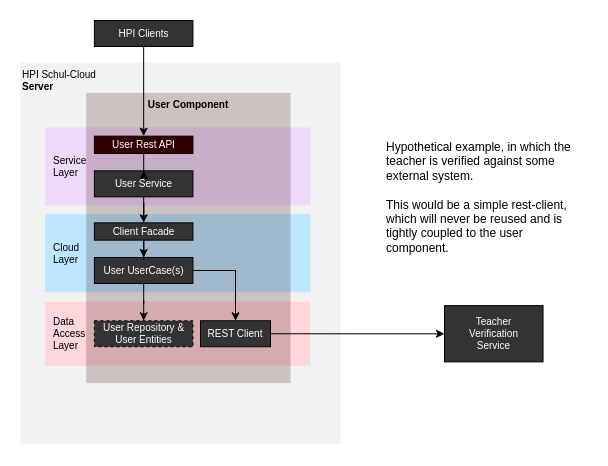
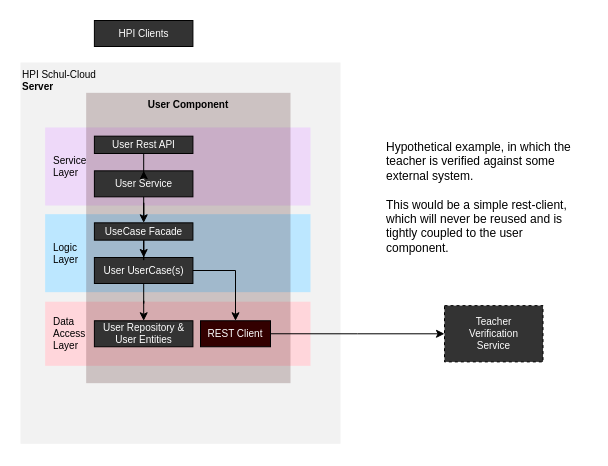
(144, 88) -> none
(144, 145) -> (144, 145)
(144, 232) -> (144, 232)
(68, 254) -> (68, 254)
(144, 334) -> (144, 334)
(236, 334) -> (236, 334)
(494, 334) -> (494, 334)
